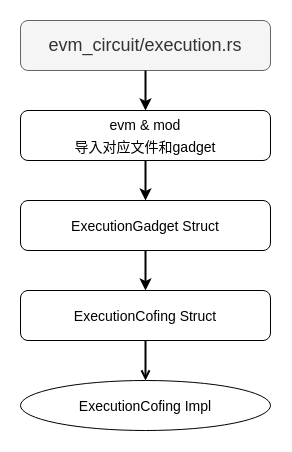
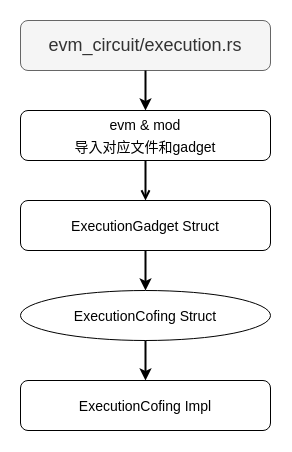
(146, 190) -> (146, 191)
(146, 316) -> (146, 316)
(146, 371) -> (146, 370)
(146, 406) -> (146, 406)
